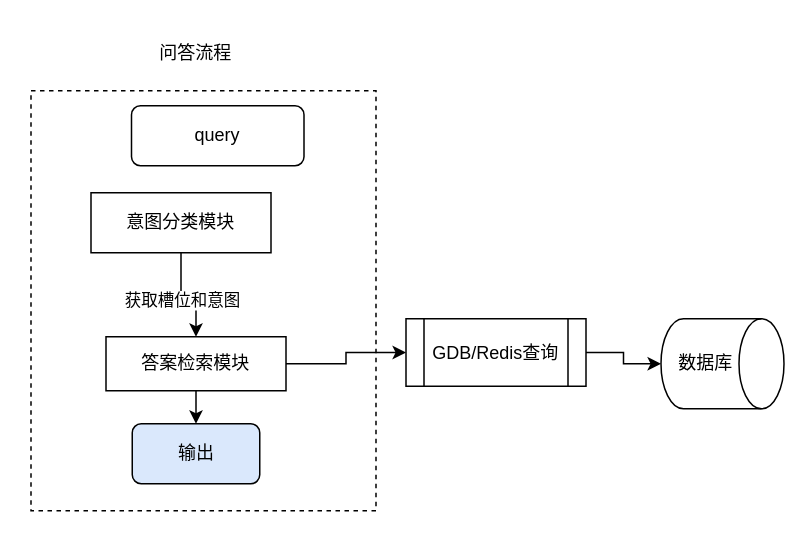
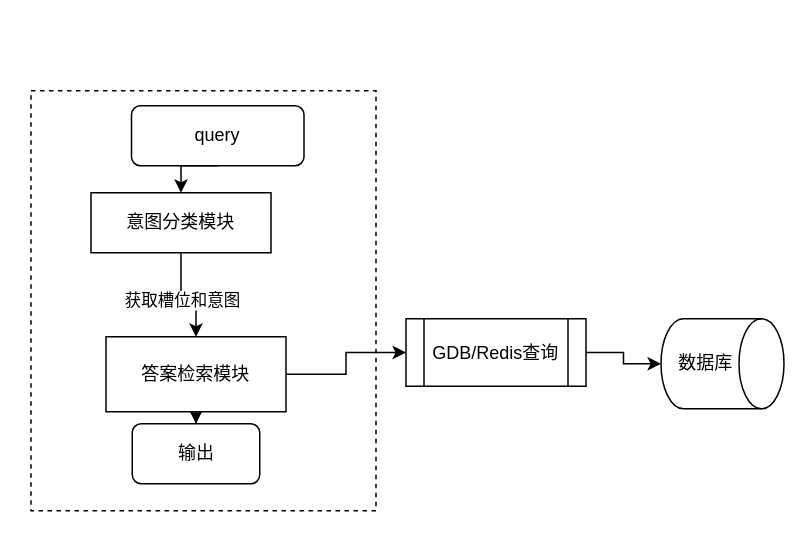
(196, 53) -> none
none -> (181, 173)
(196, 364) -> (196, 374)
(196, 454) -> (196, 454)
